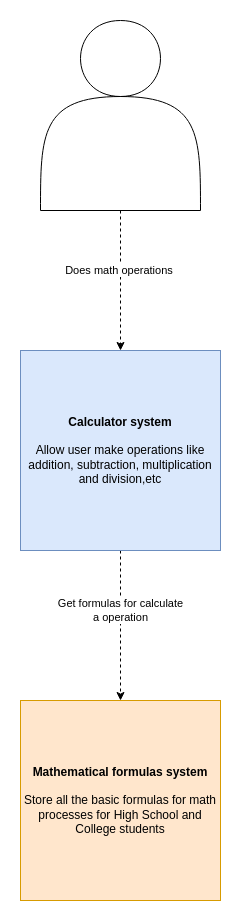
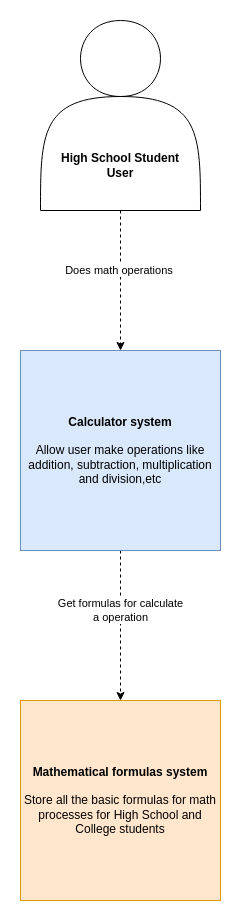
none -> (121, 166)
